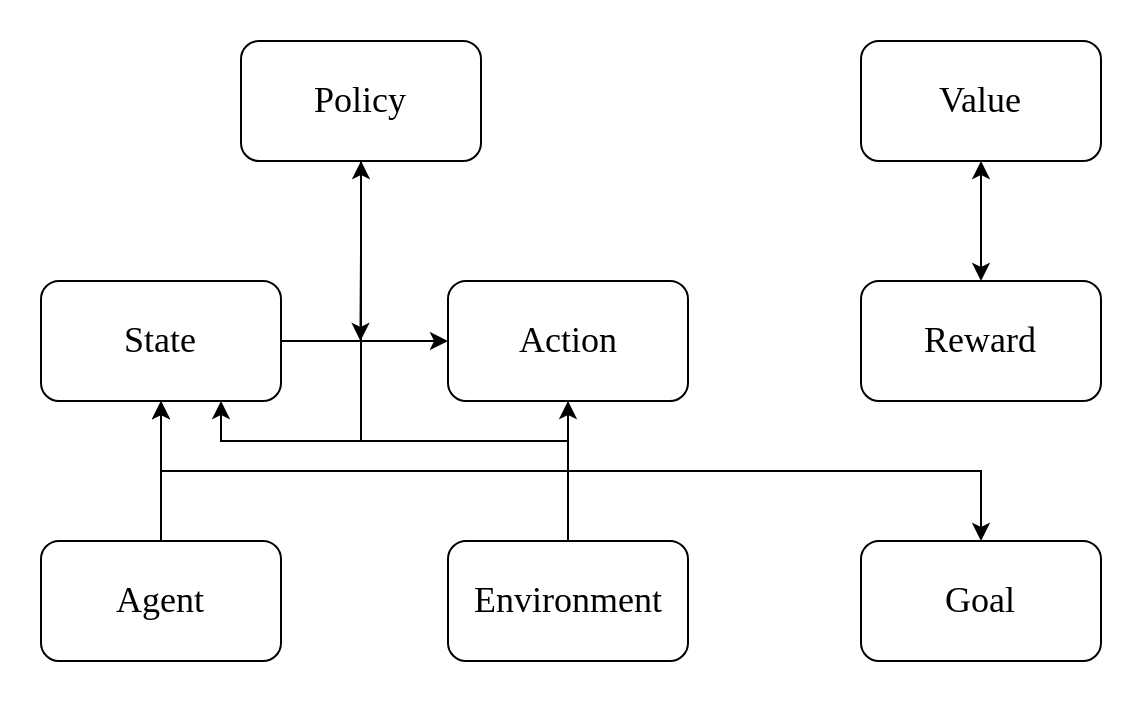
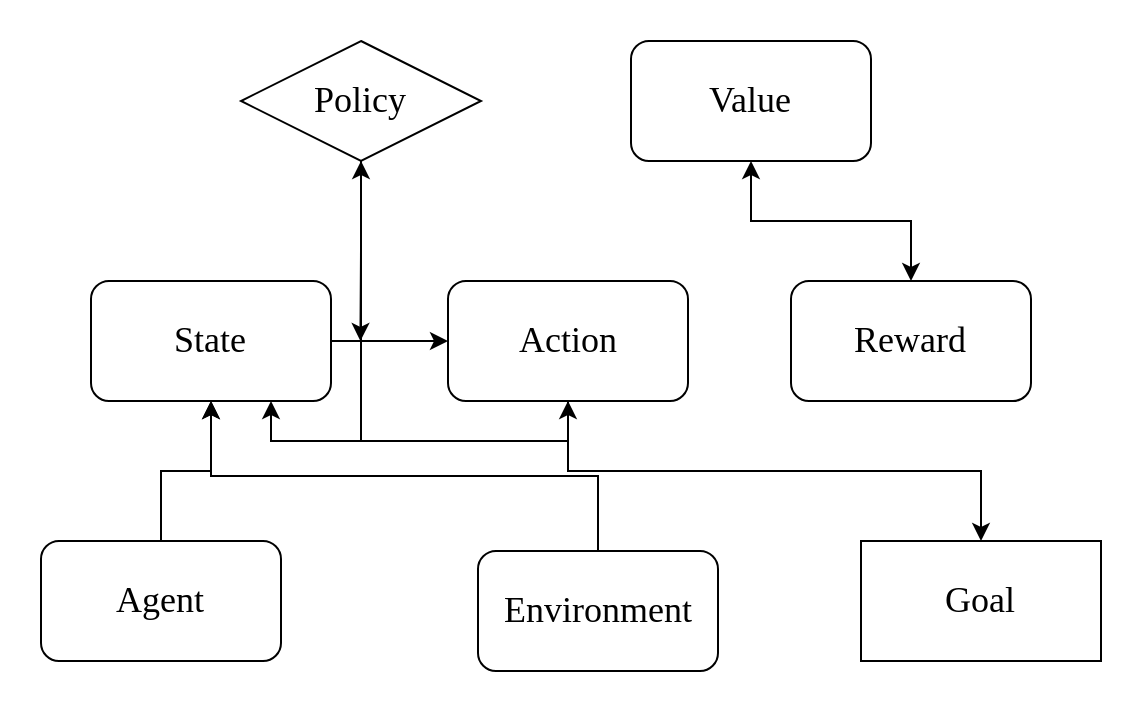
(361, 101) -> (361, 101)
(981, 101) -> (751, 101)
(161, 341) -> (211, 341)
(981, 341) -> (911, 341)
(568, 601) -> (598, 611)
(981, 601) -> (981, 601)
